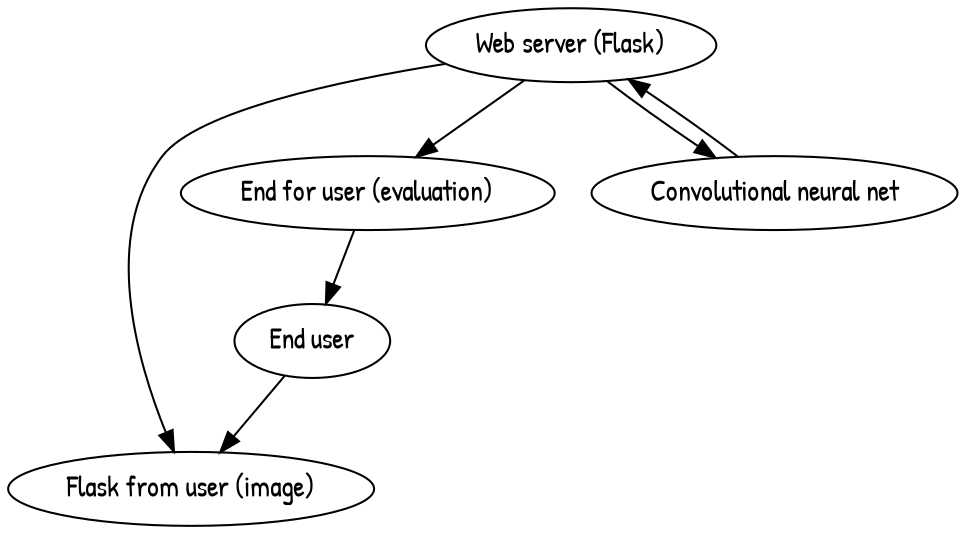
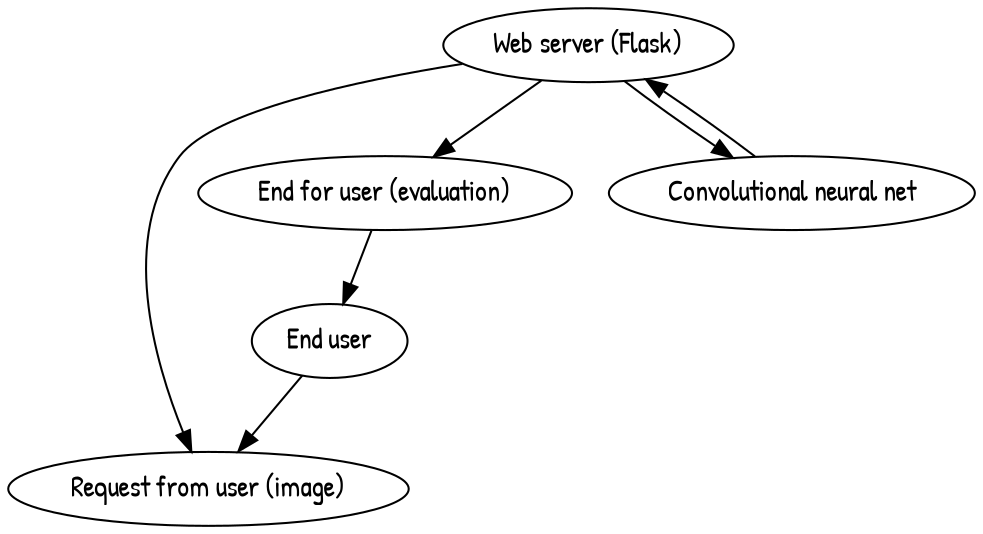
(191, 489) -> (208, 489)
